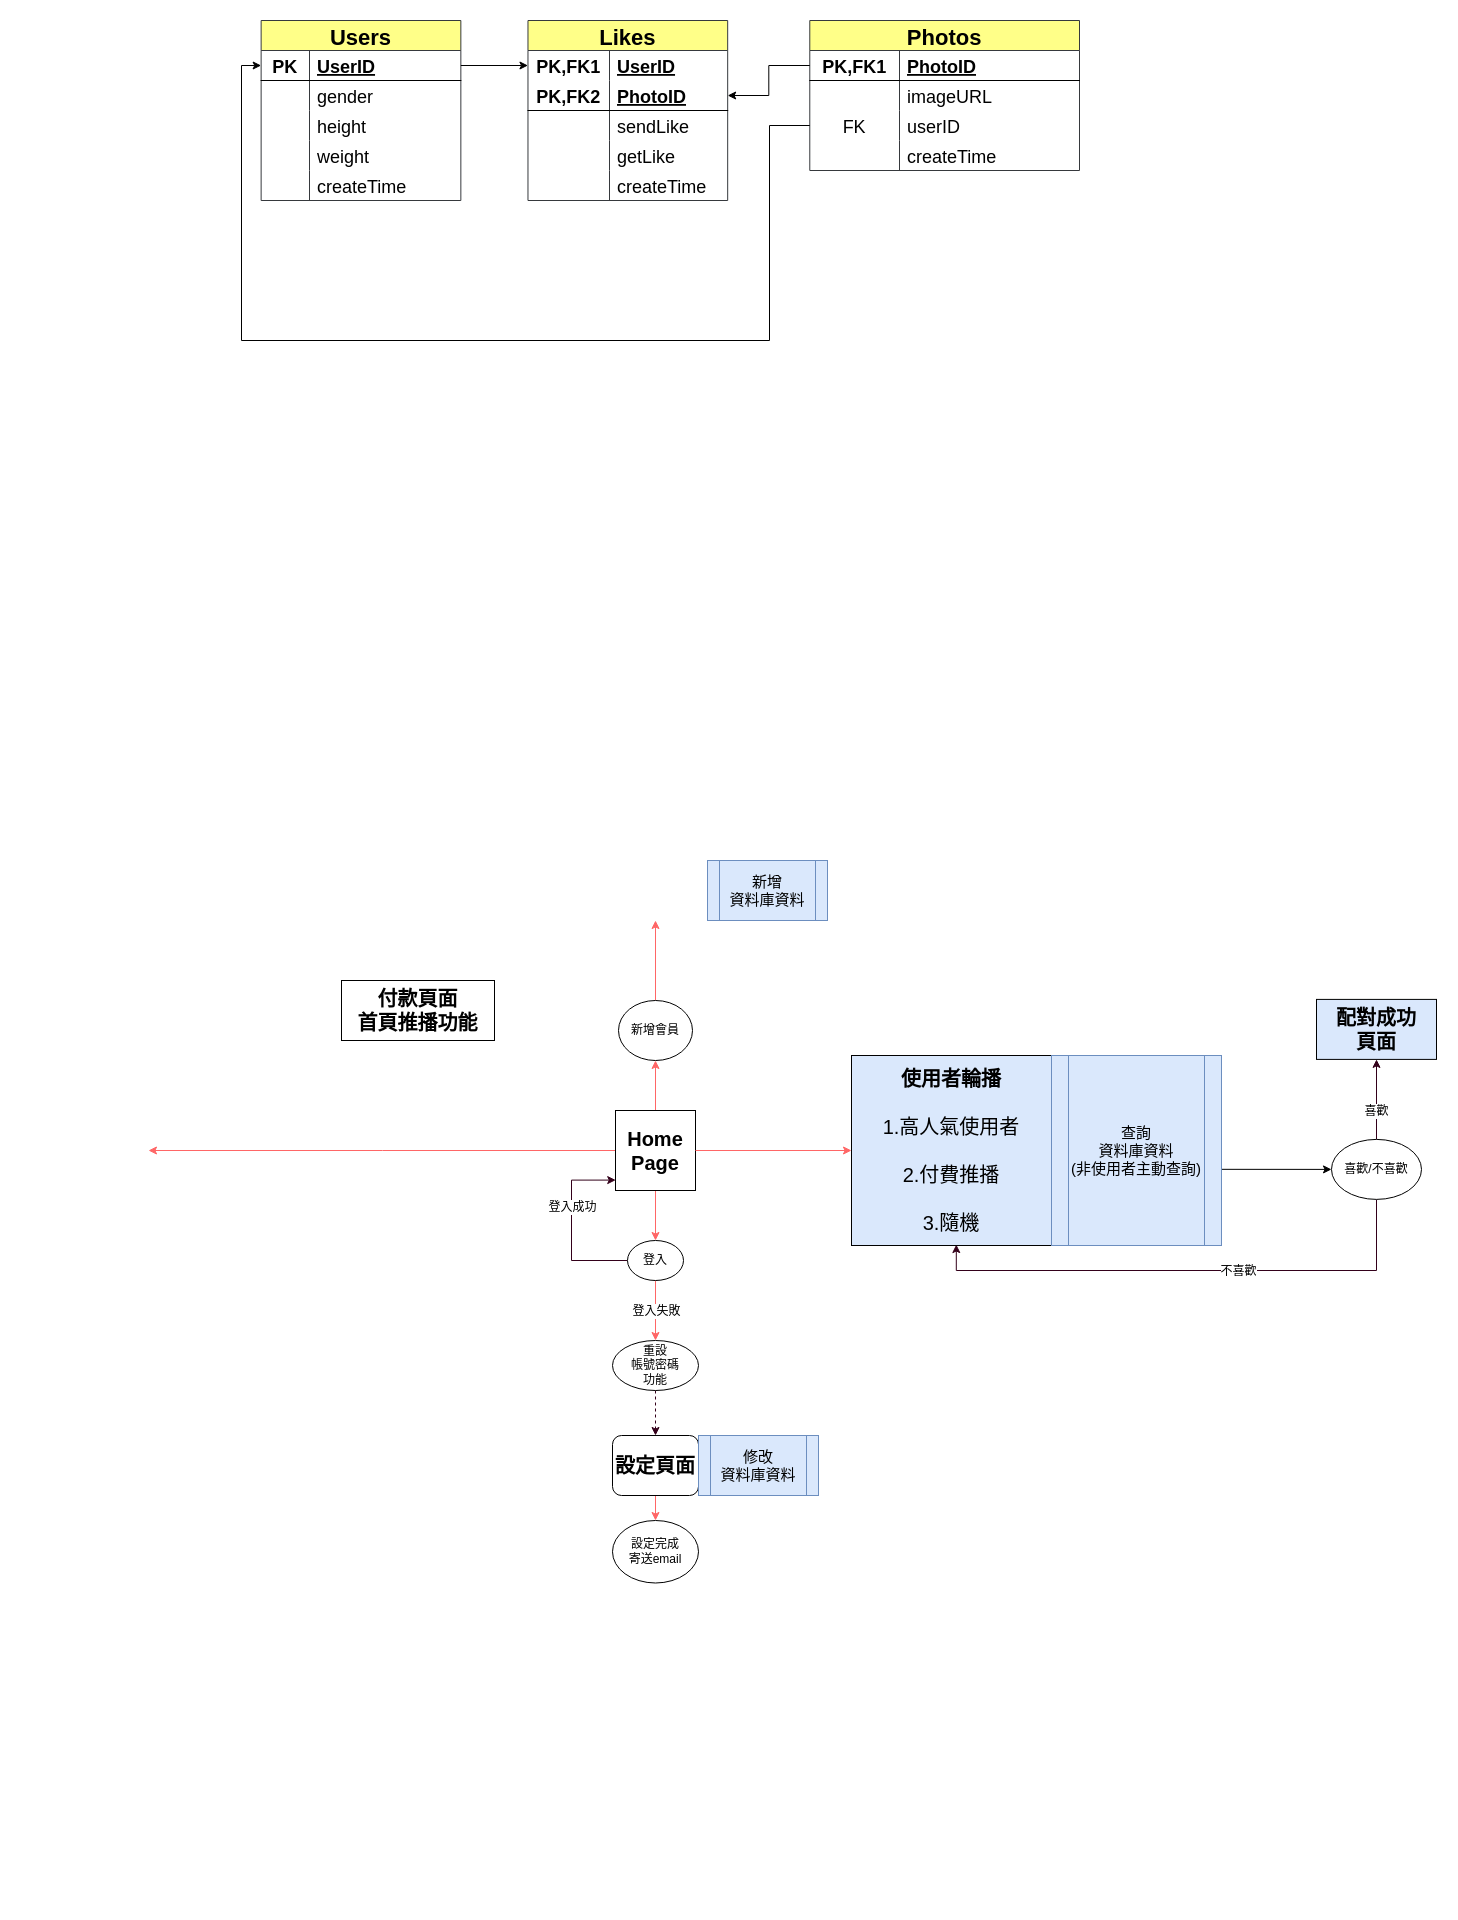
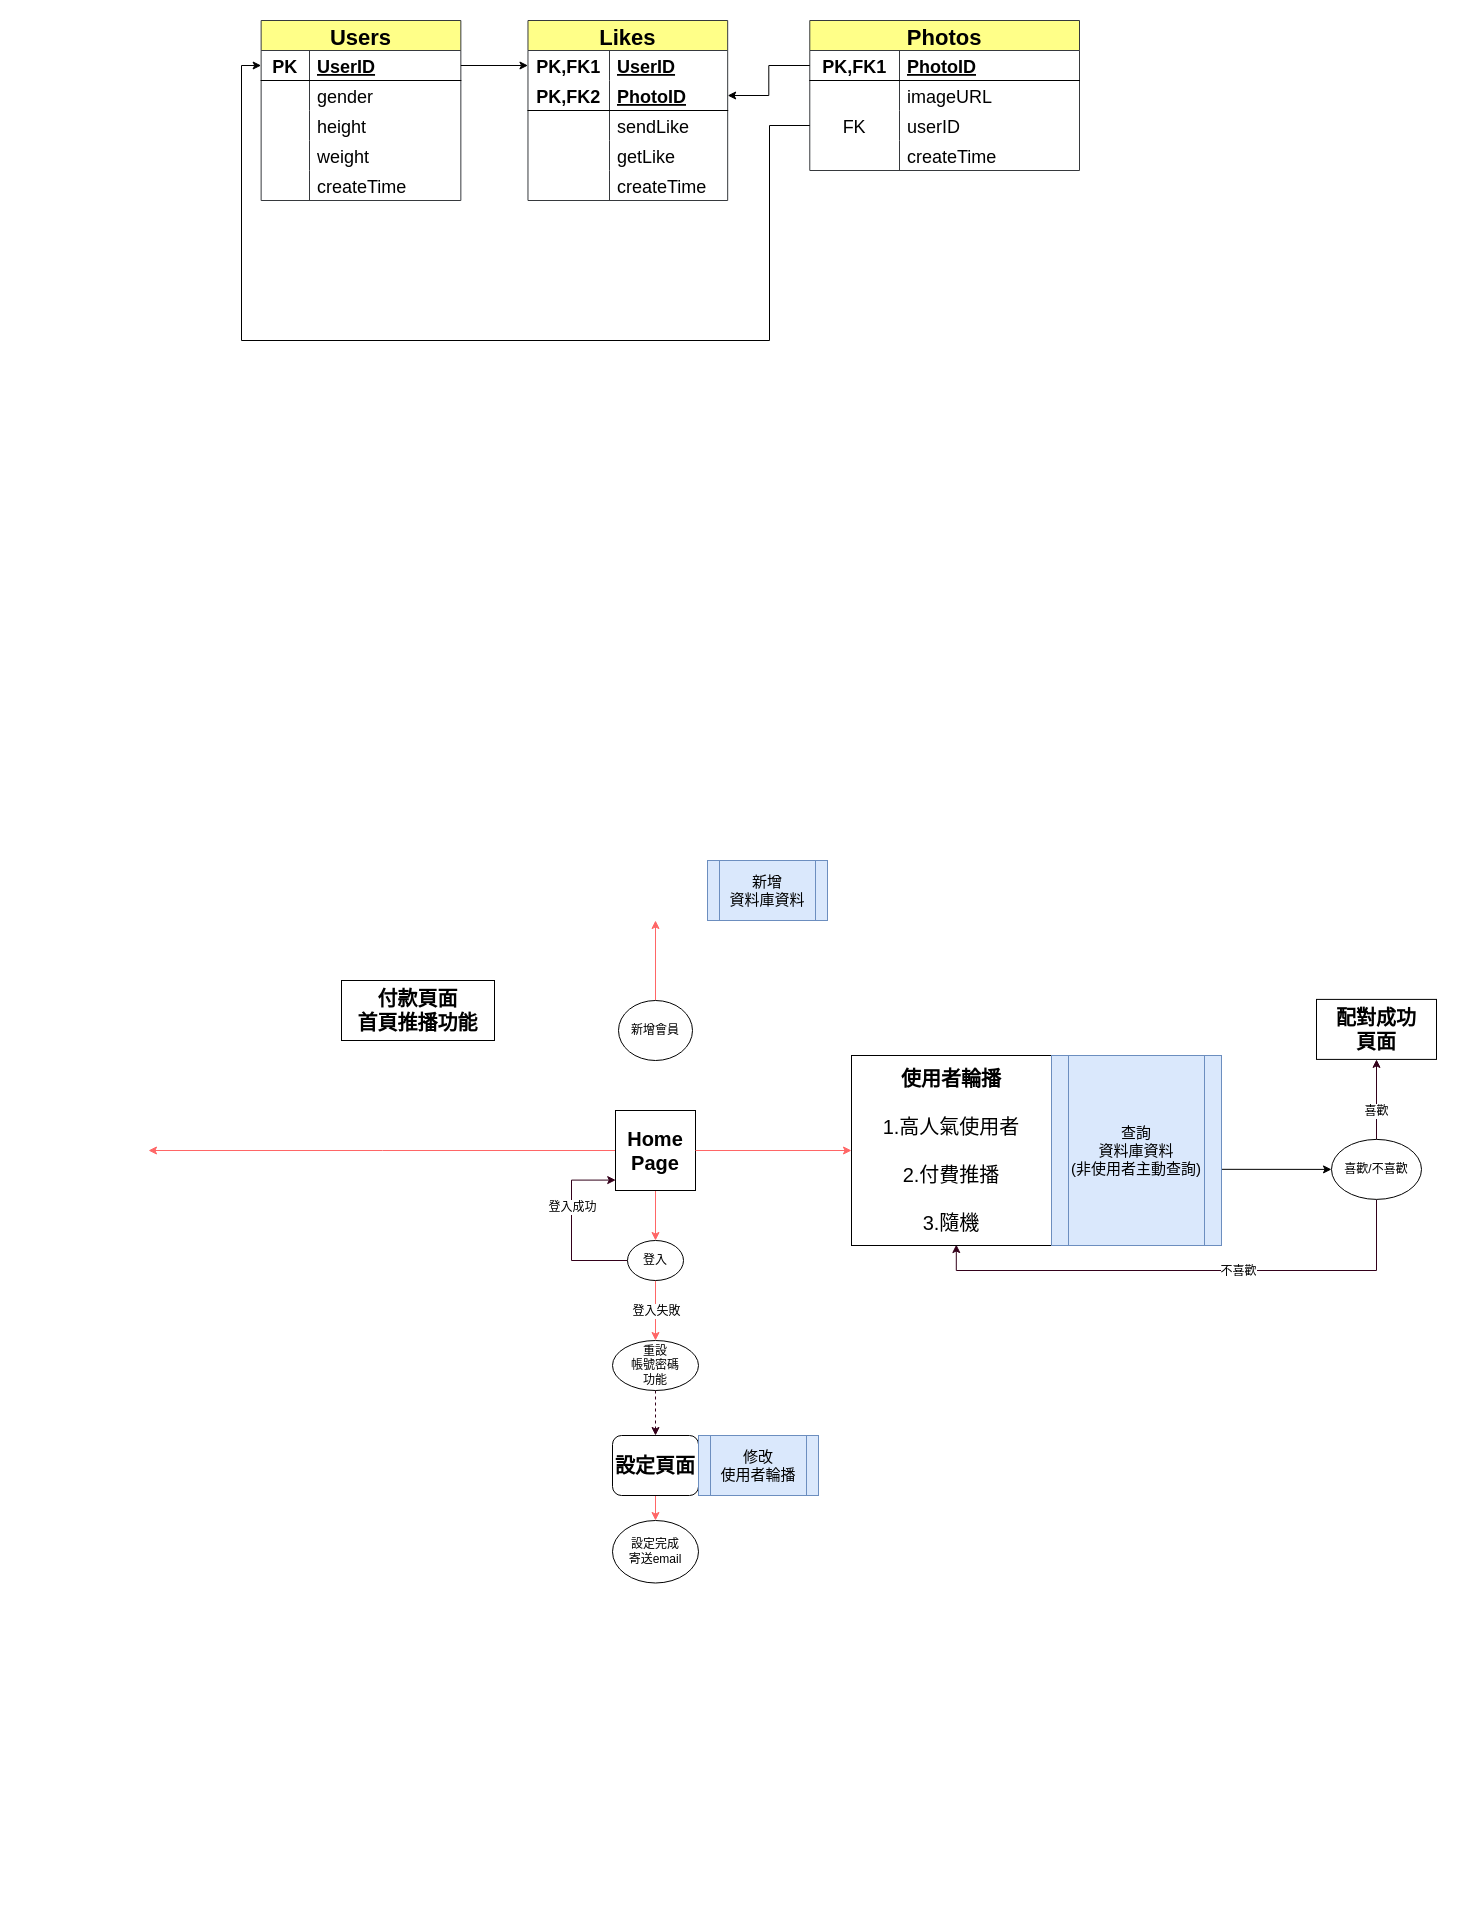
(1377, 1029) -> (1377, 1029)
(656, 1089) -> none
(952, 1151) -> (952, 1151)
(759, 1466) -> (759, 1466)
